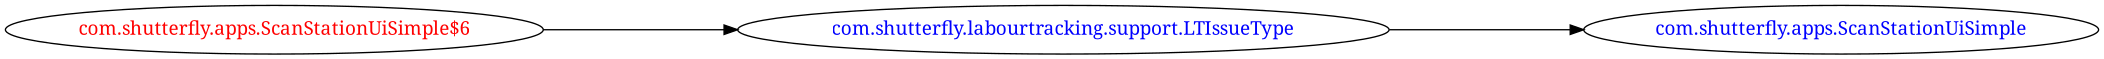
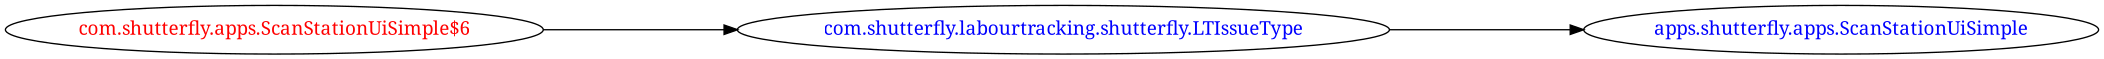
(1063, 30) -> (1063, 30)
(1841, 30) -> (1841, 30)
